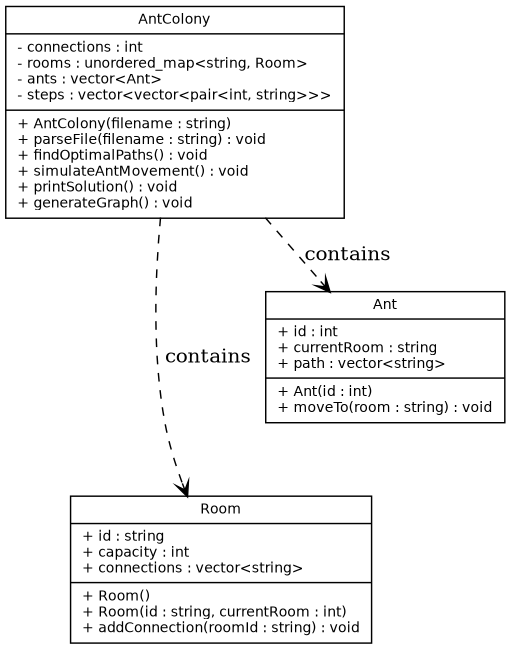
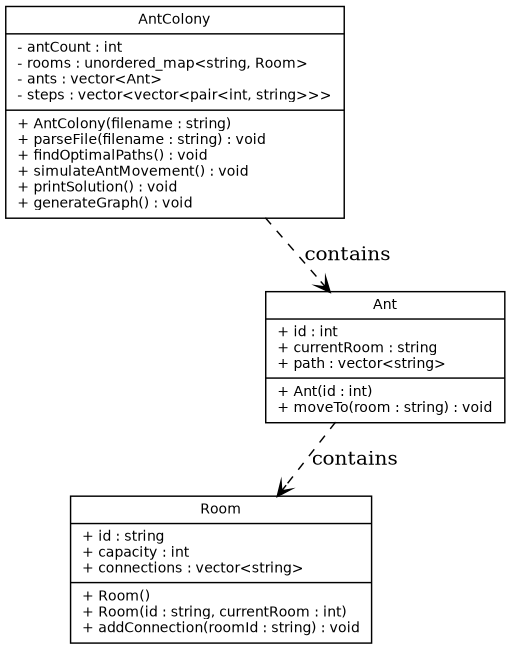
(81, 48) -> (70, 48)
(157, 352) -> (311, 454)
